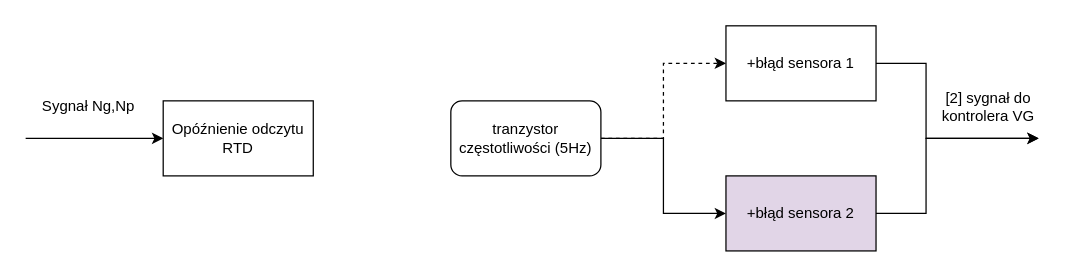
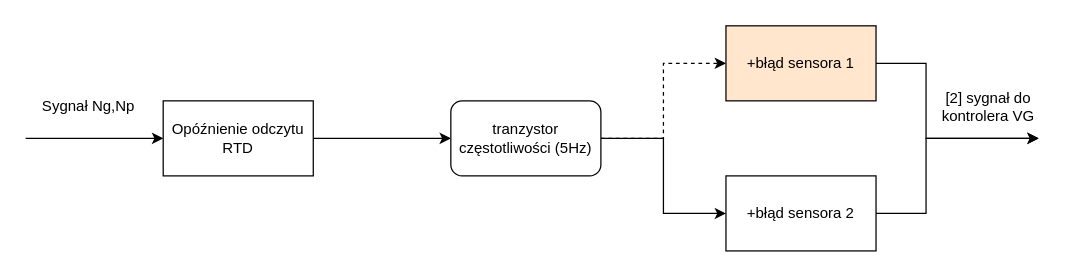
(801, 63) -> (801, 63)
none -> (377, 138)
(801, 213) -> (801, 213)
